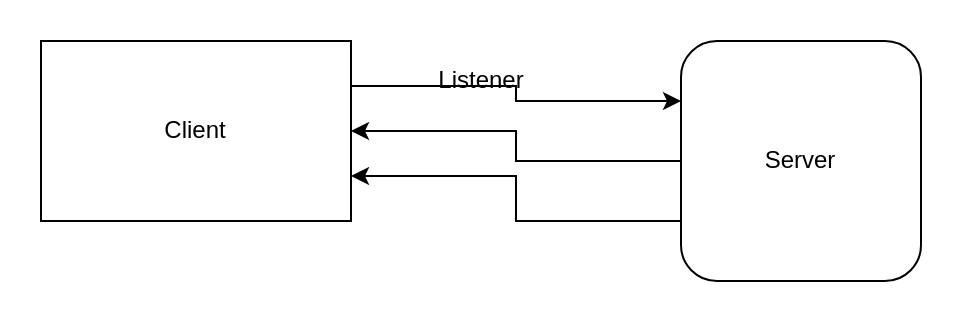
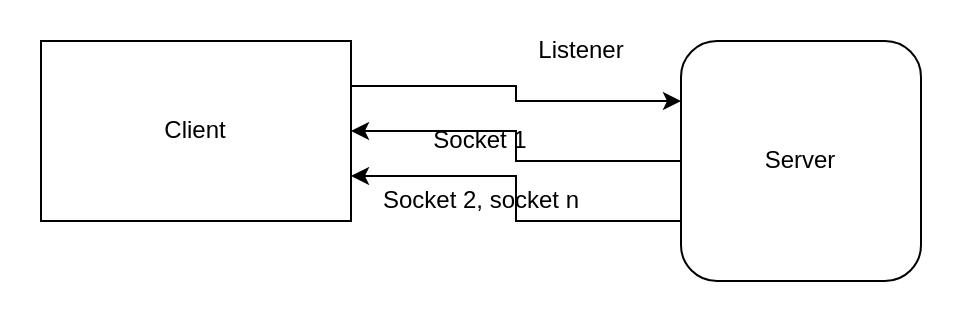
(481, 81) -> (581, 51)
none -> (481, 141)
none -> (481, 201)
